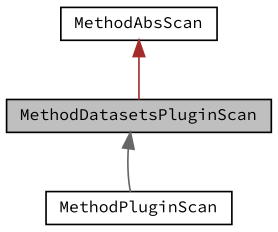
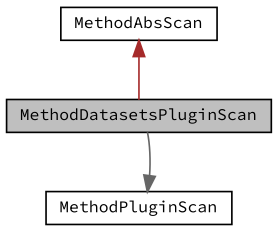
(128, 170) -> (150, 154)
